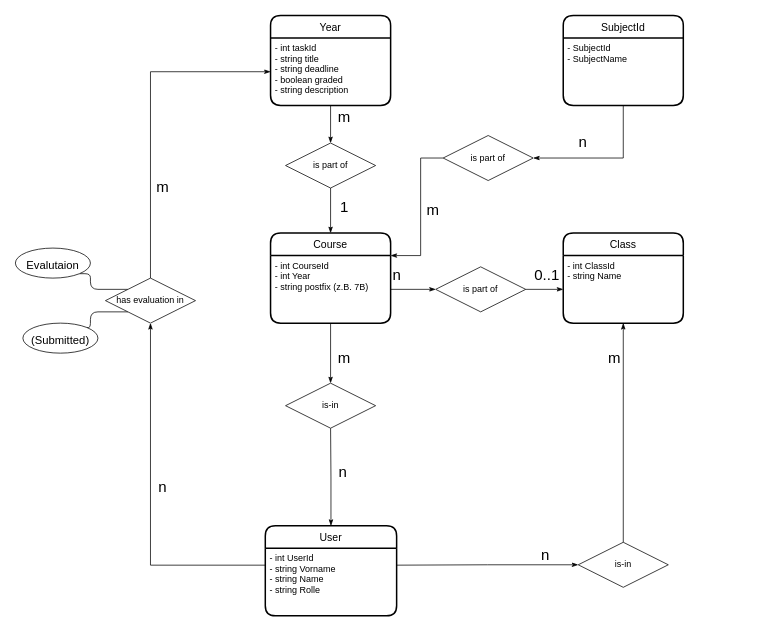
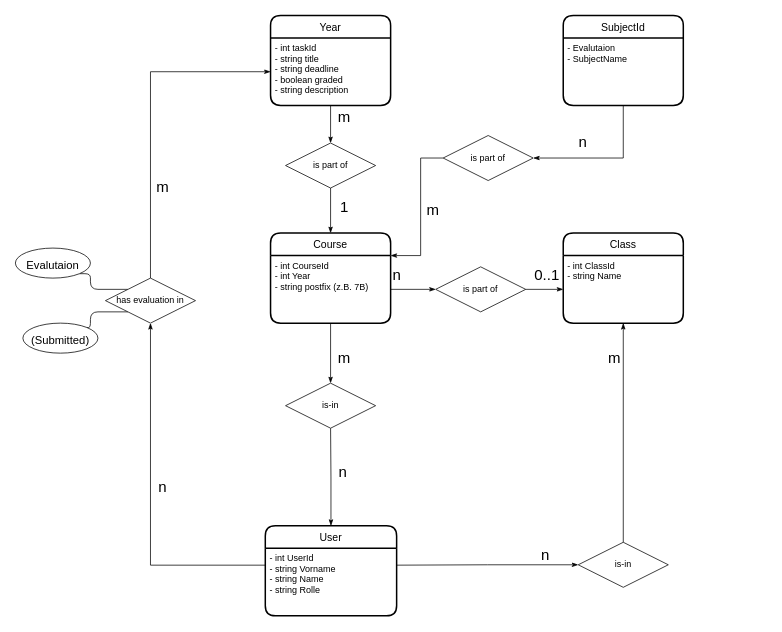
(594, 48) -> (594, 48)
